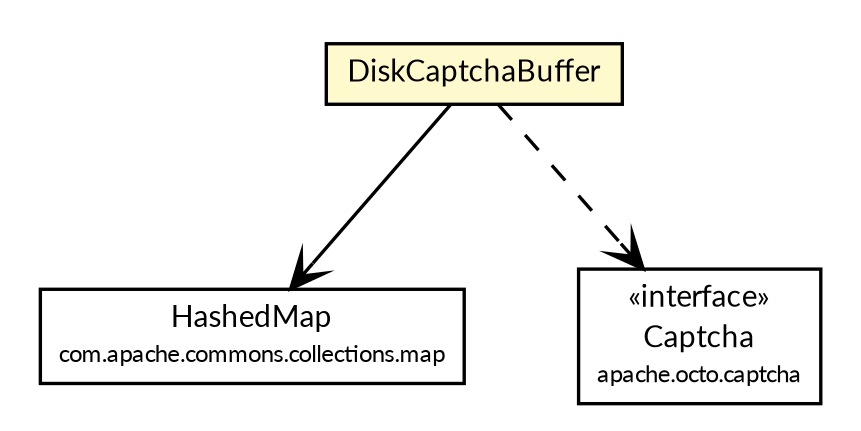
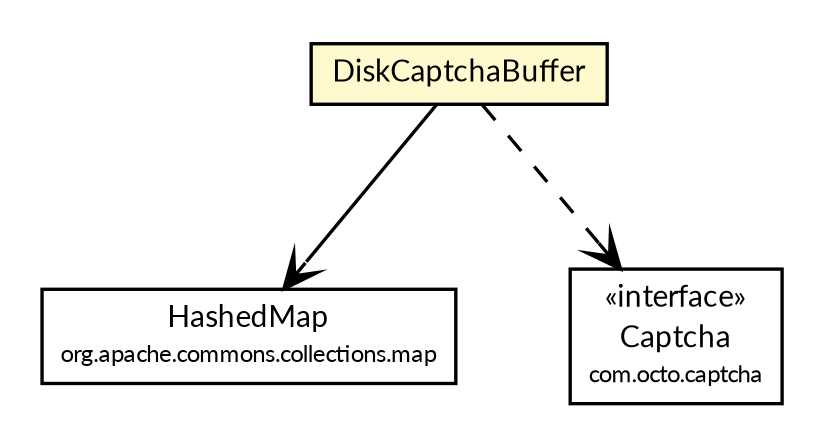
(252, 355) -> (249, 355)
(700, 375) -> (676, 375)
